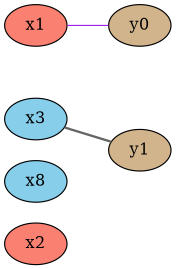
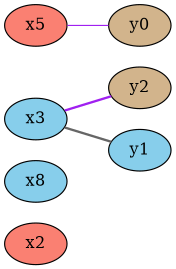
(36, 25) -> (36, 25)
none -> (140, 88)
(140, 150) -> (140, 150)
